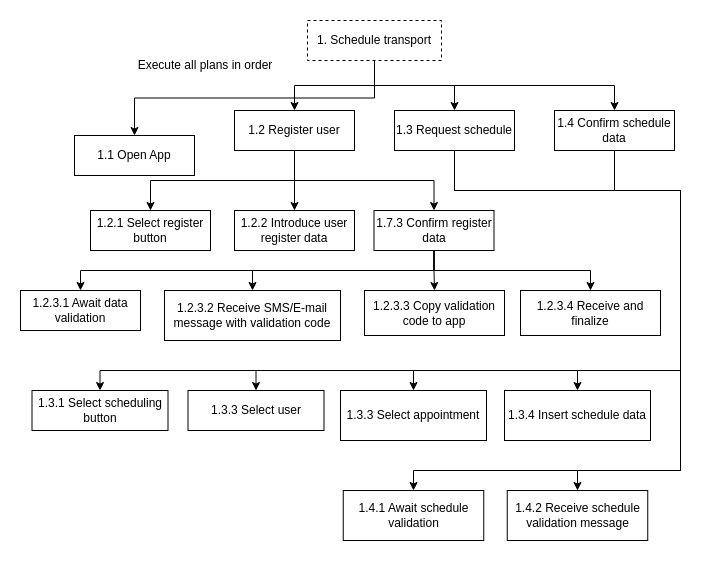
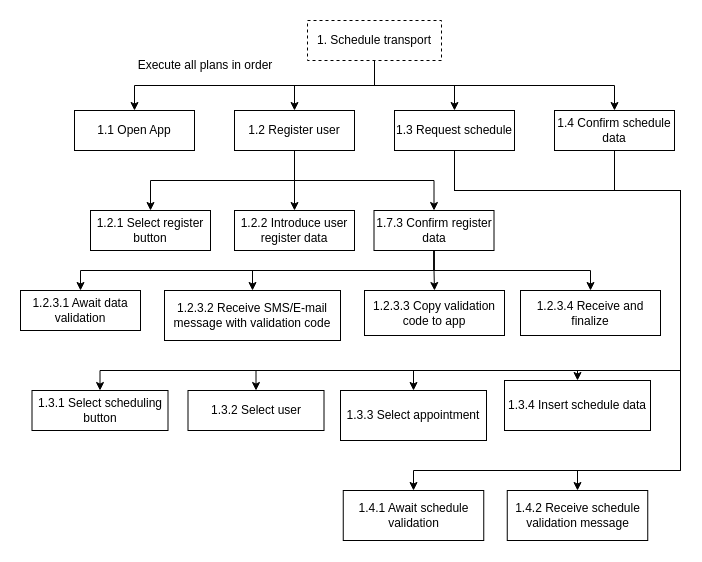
(135, 156) -> (135, 131)
(257, 411) -> (257, 411)
(578, 416) -> (578, 406)
